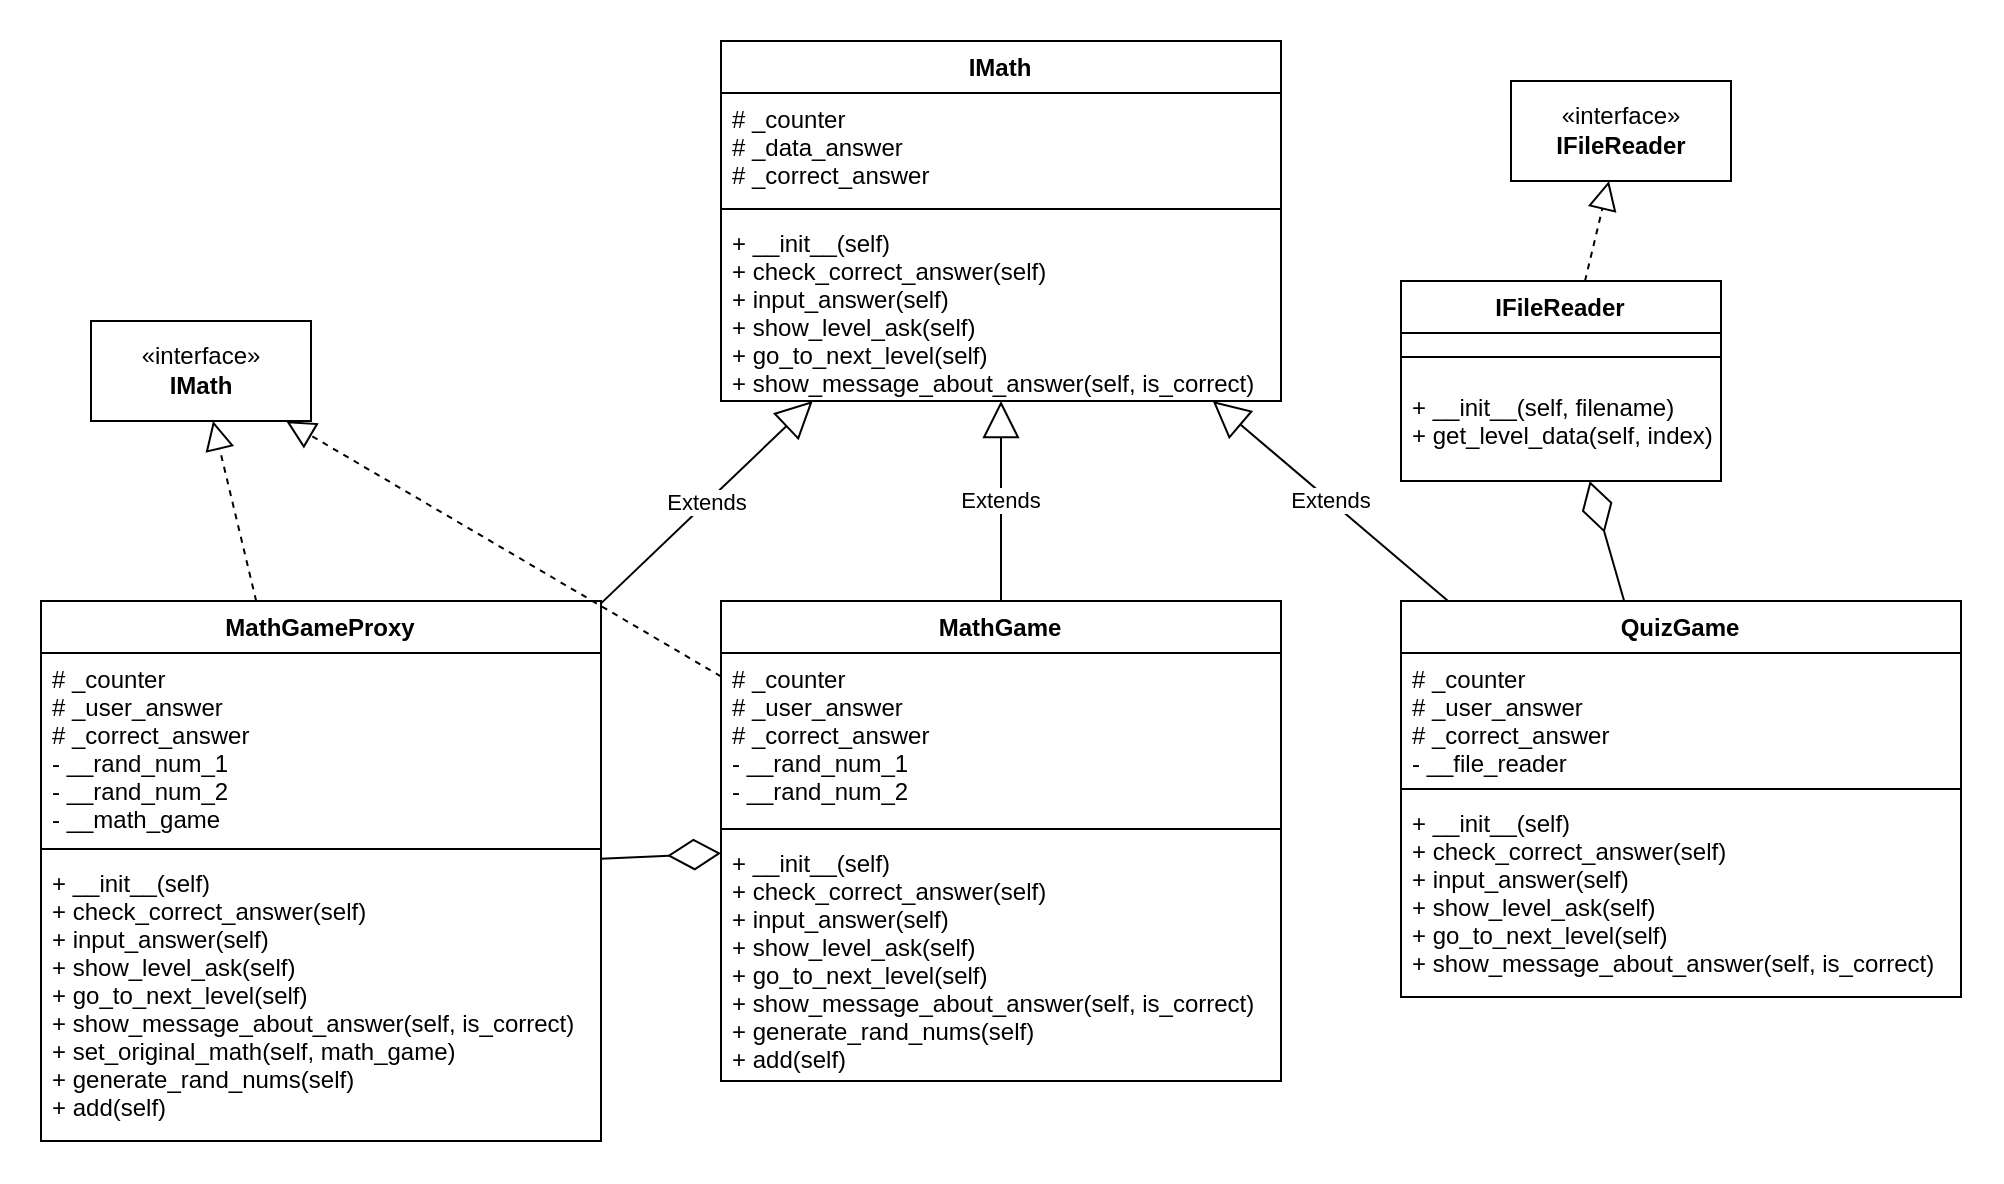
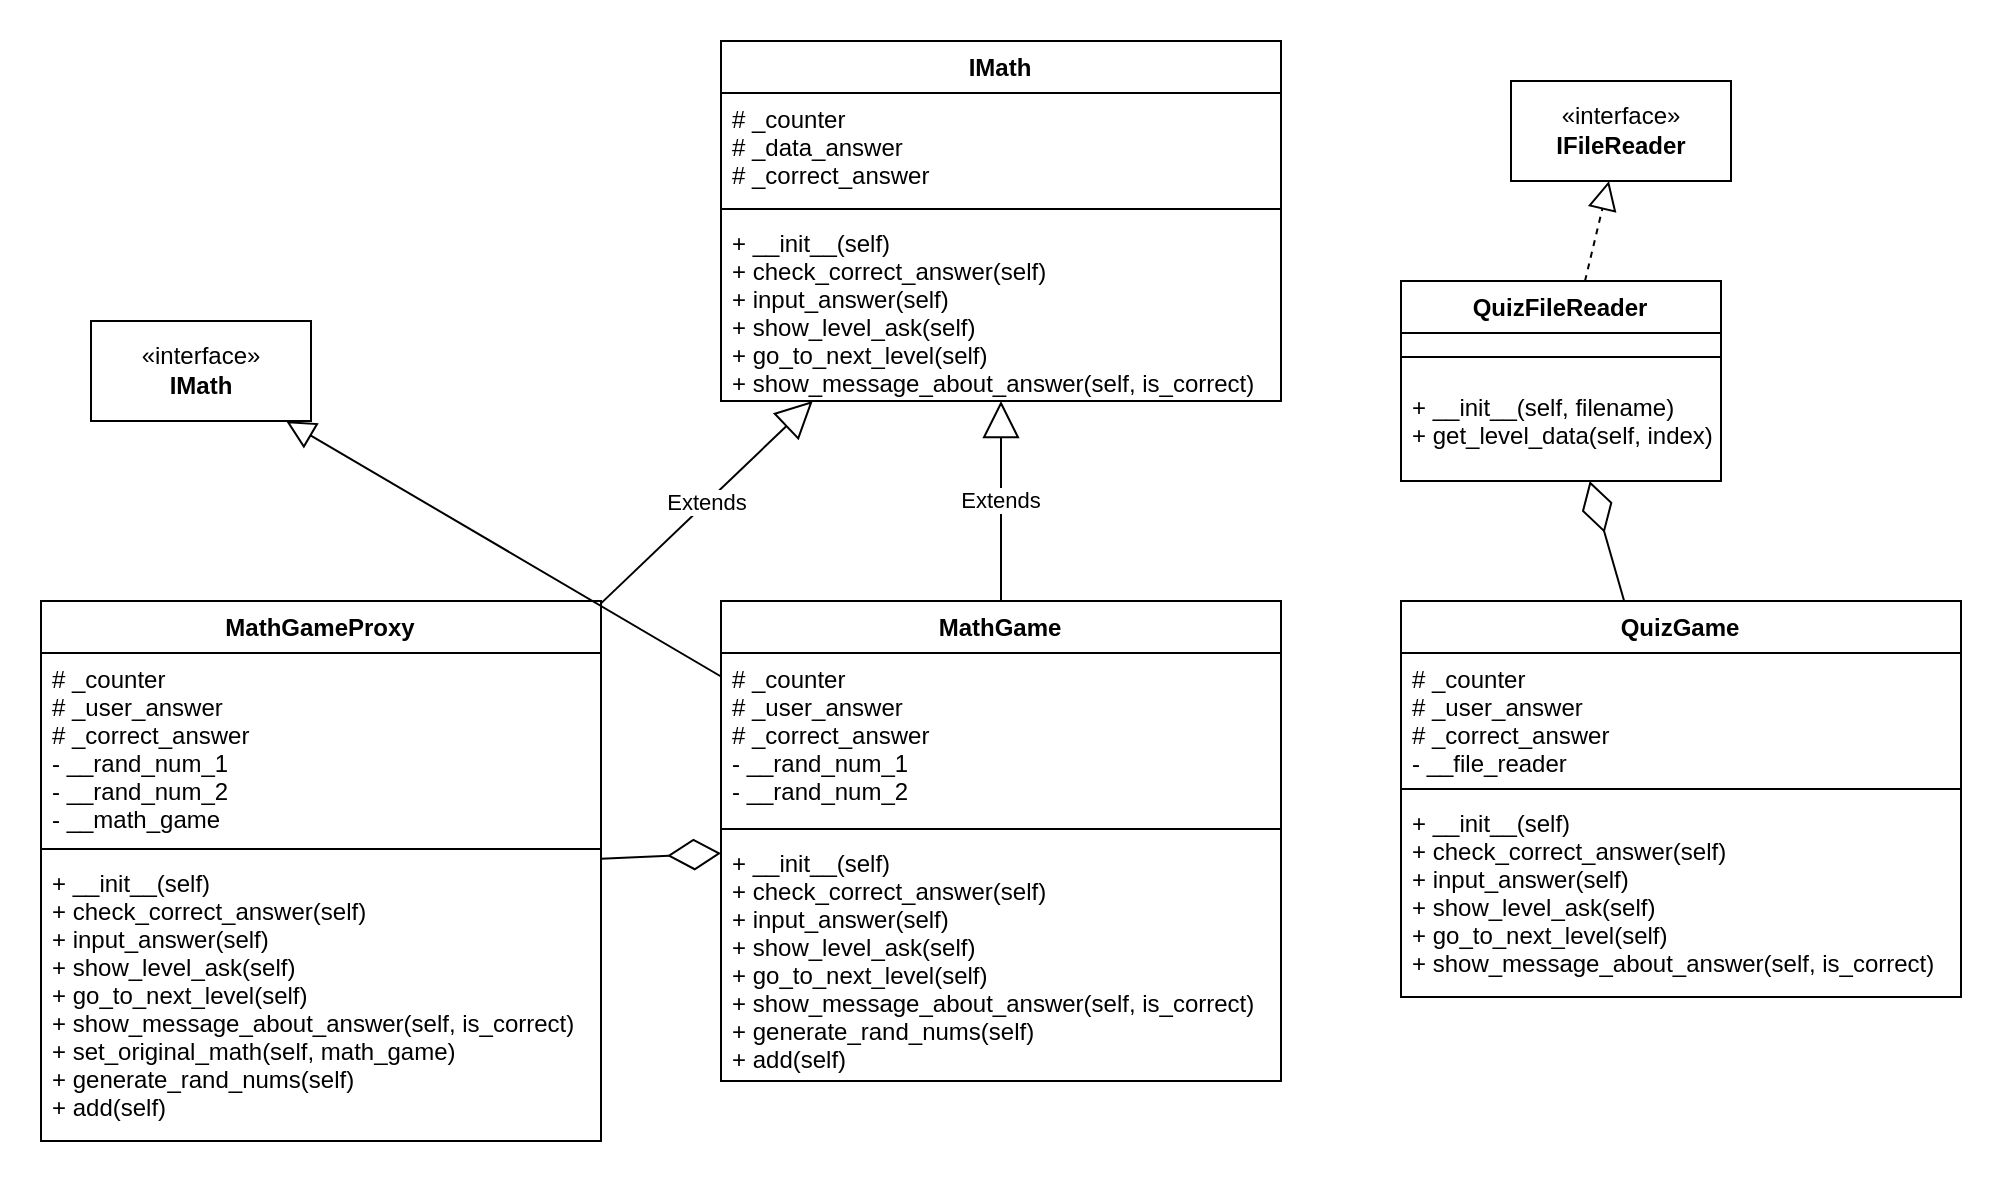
(1560, 308) -> (1560, 308)
(1344, 513) -> none
(238, 525) -> none
(514, 555) -> (514, 555)
